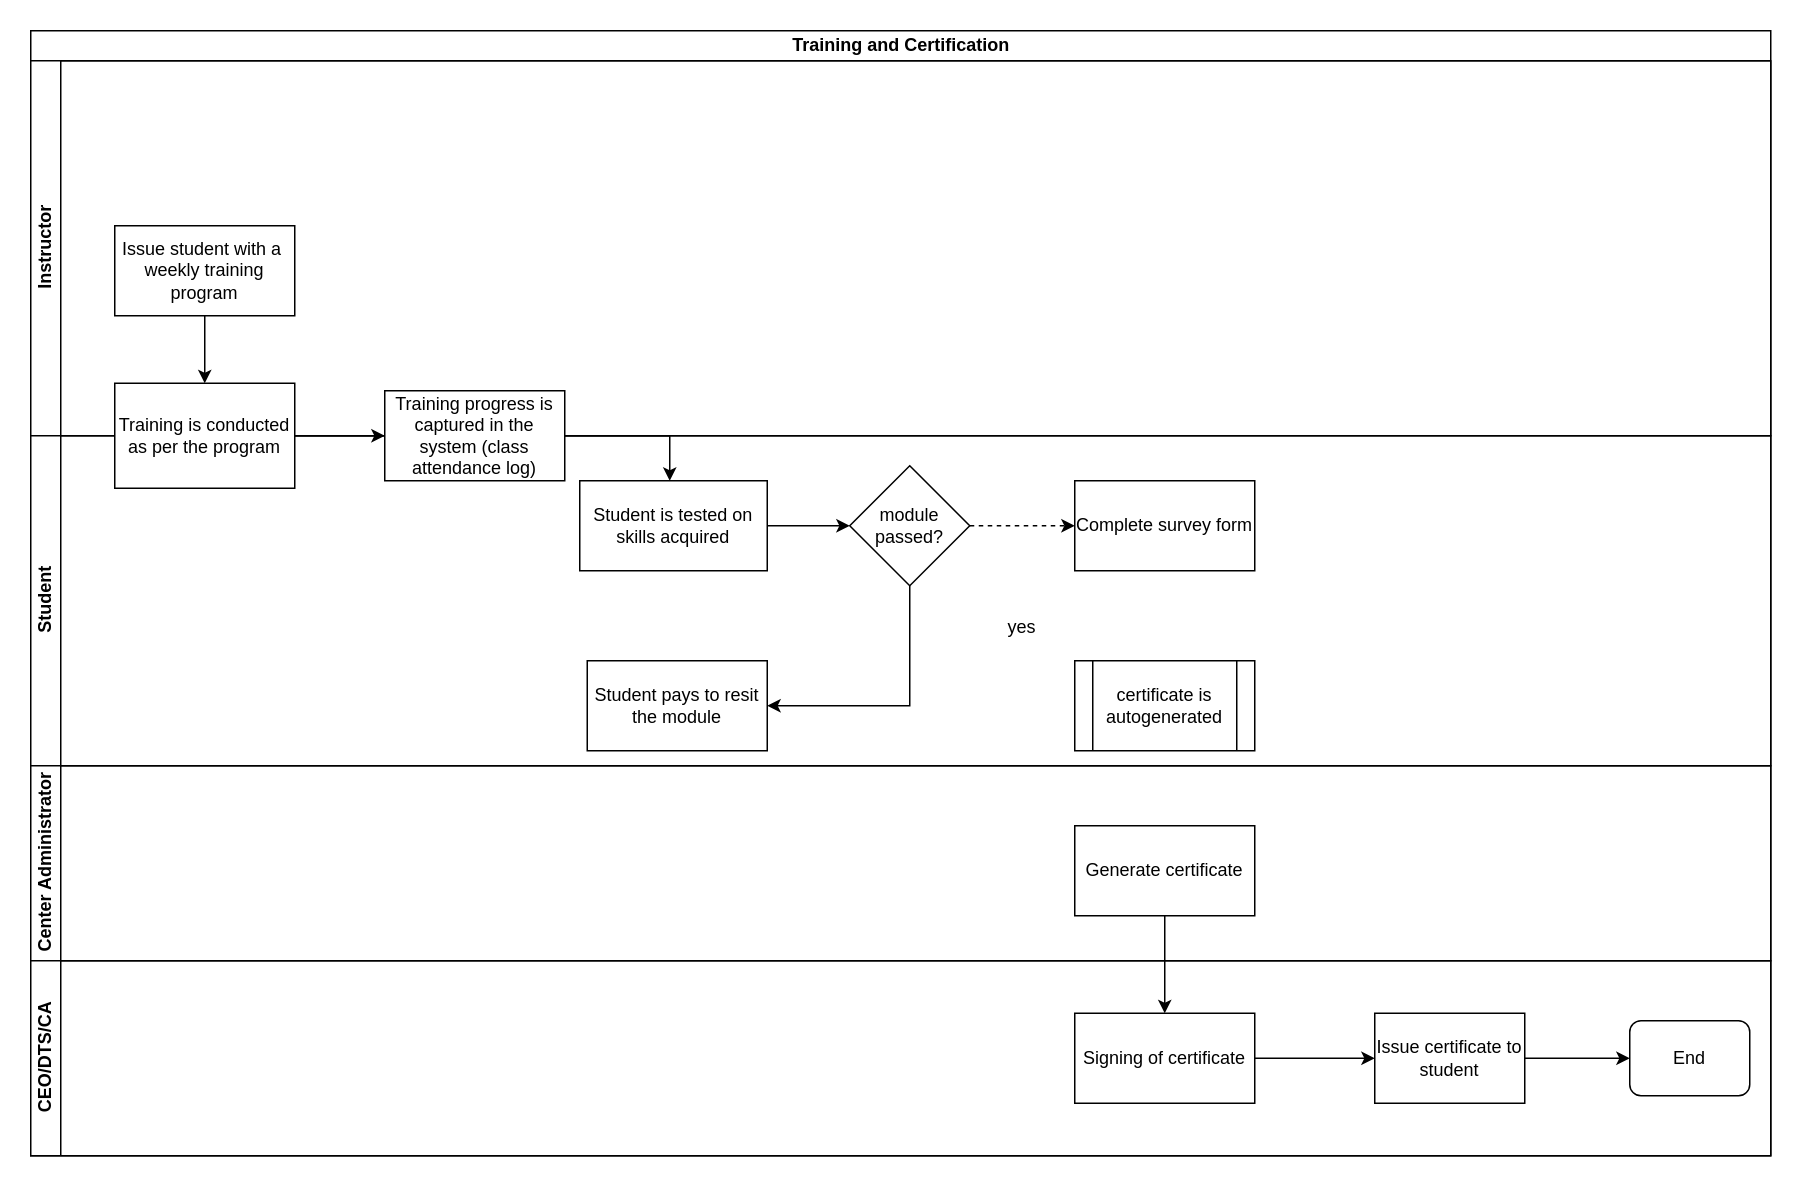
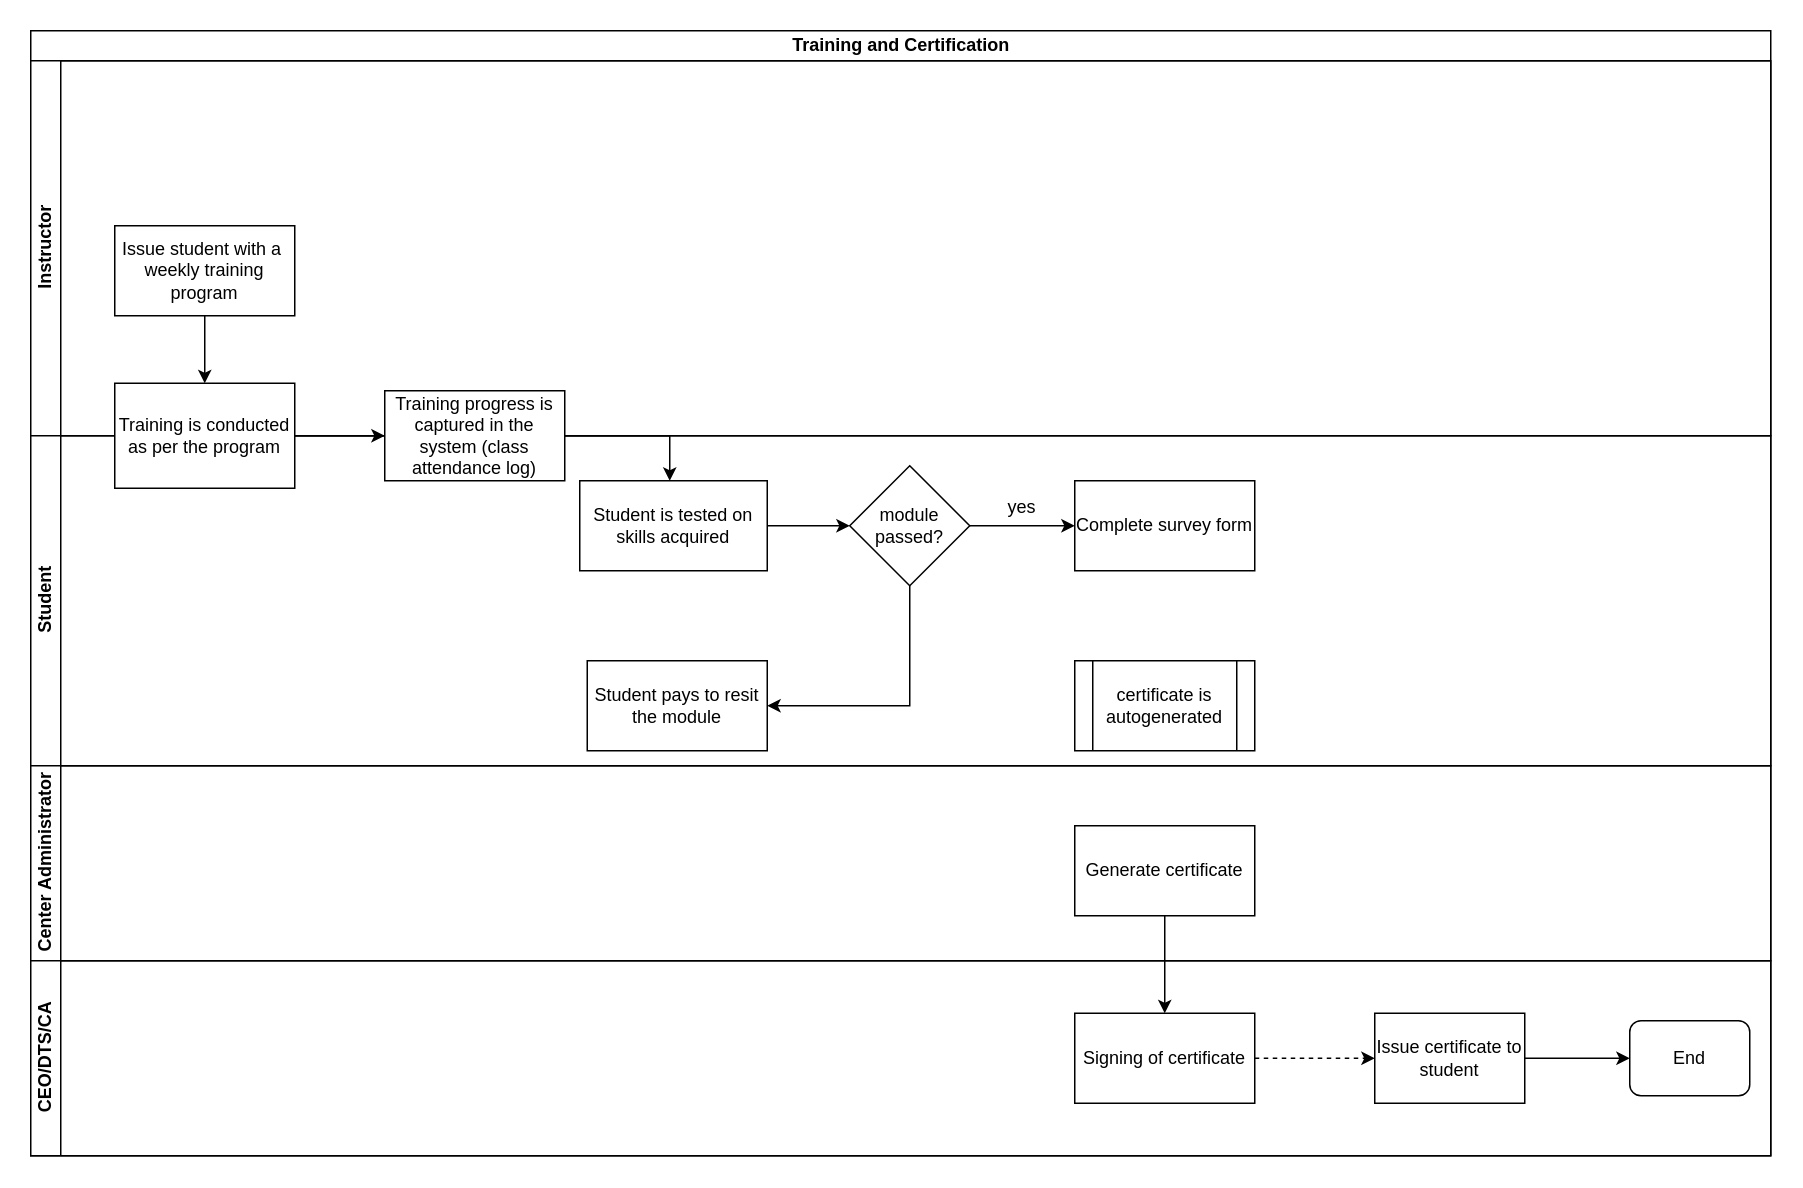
(1016, 526) -> (1016, 526)
(1022, 628) -> (1022, 508)
(1310, 1058) -> (1310, 1058)
